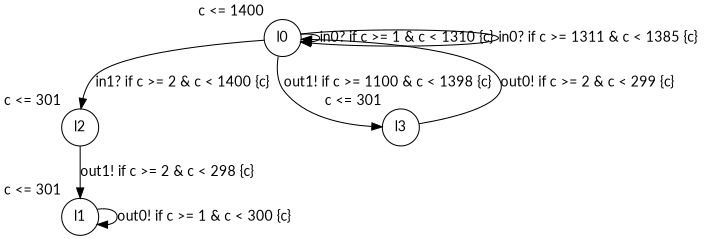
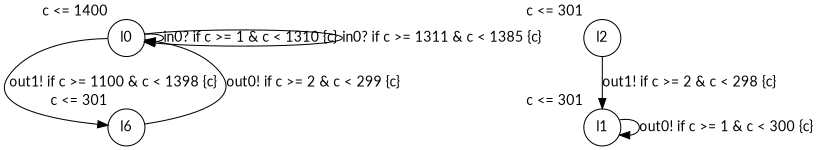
(165, 52) -> none
(401, 127) -> (126, 127)
